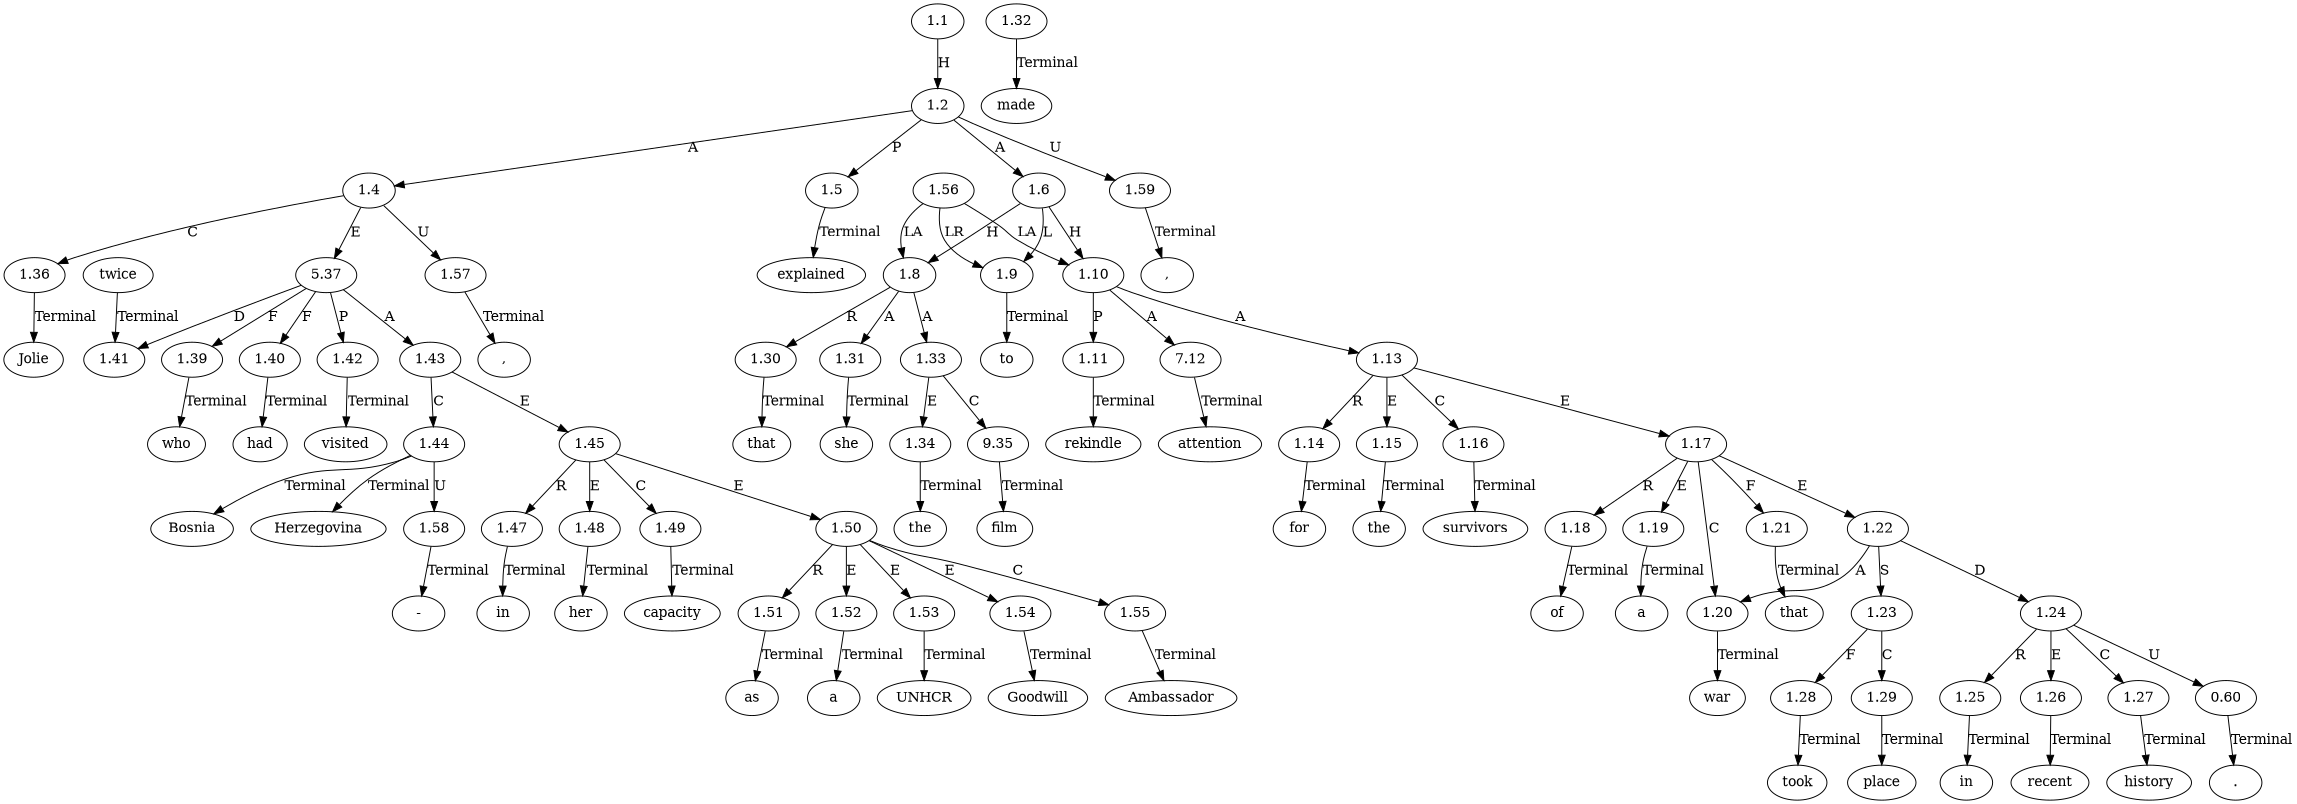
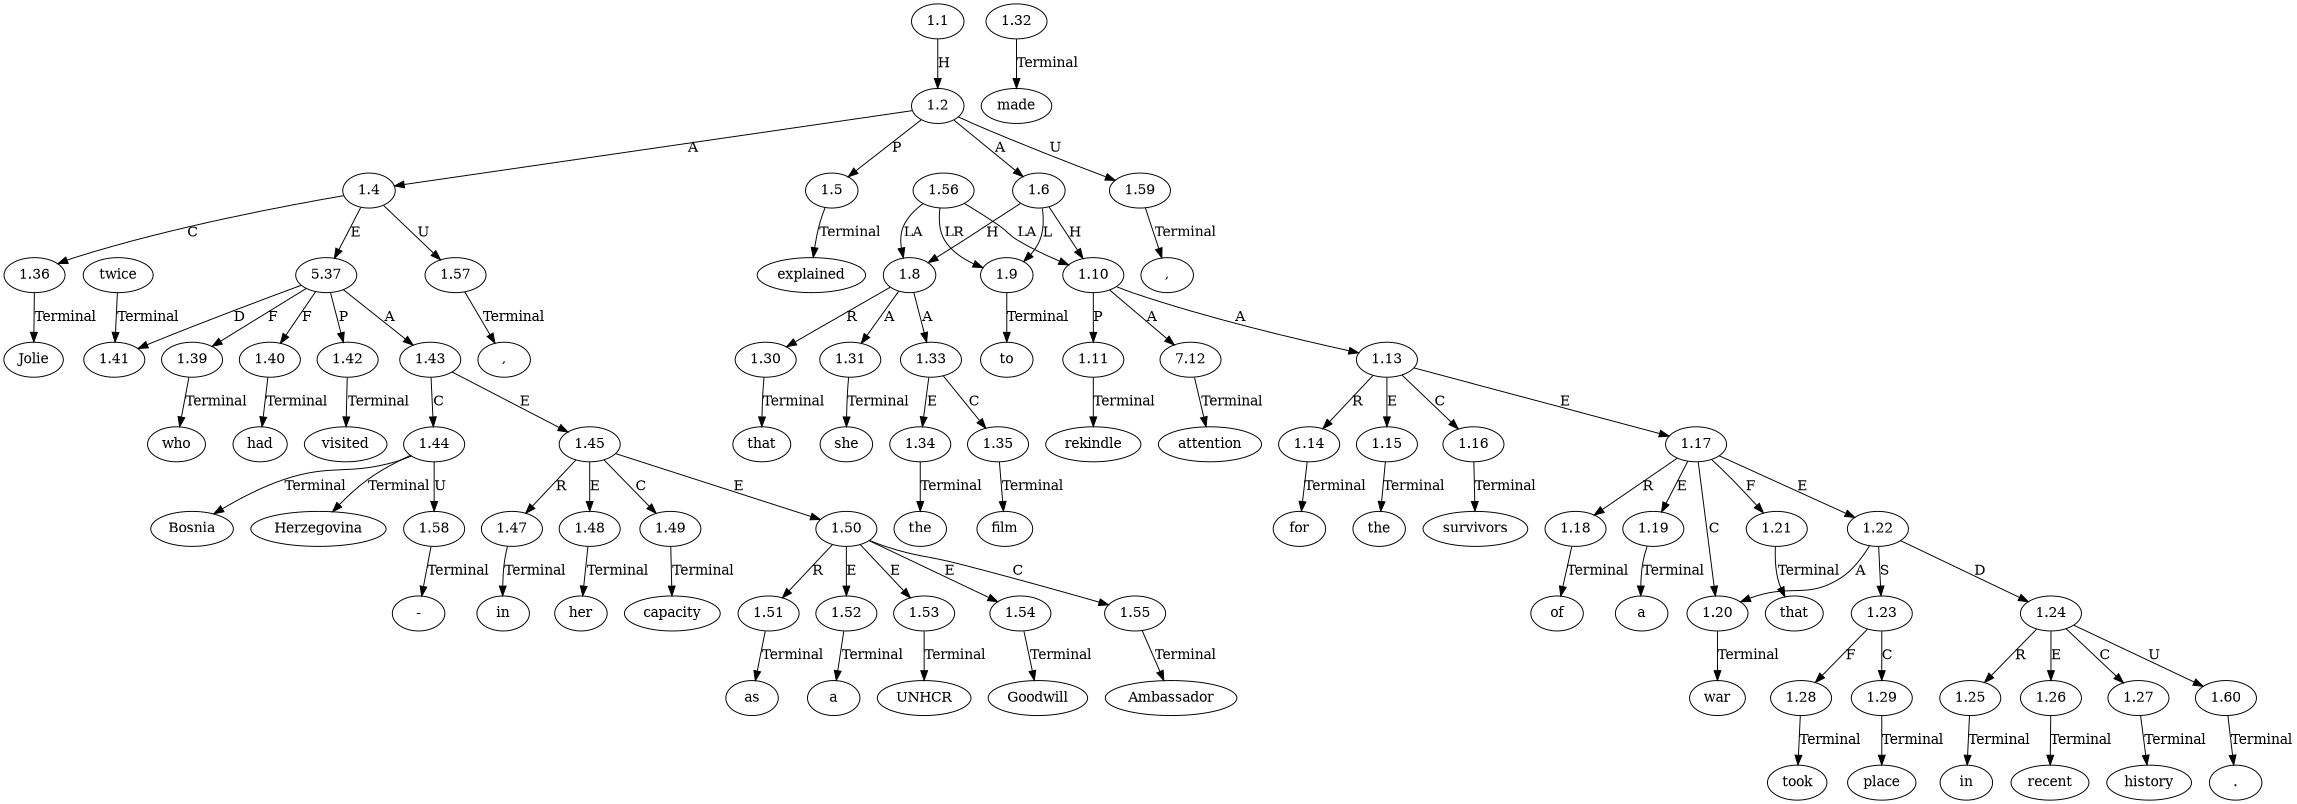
(998, 444) -> (998, 444)
(2226, 698) -> (2226, 698)
